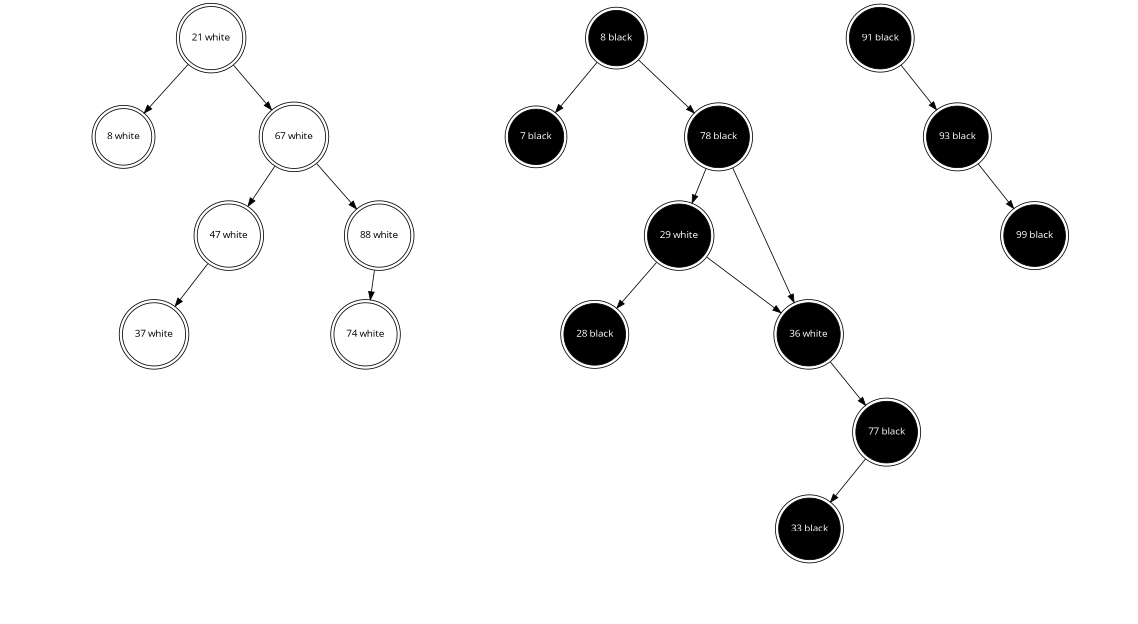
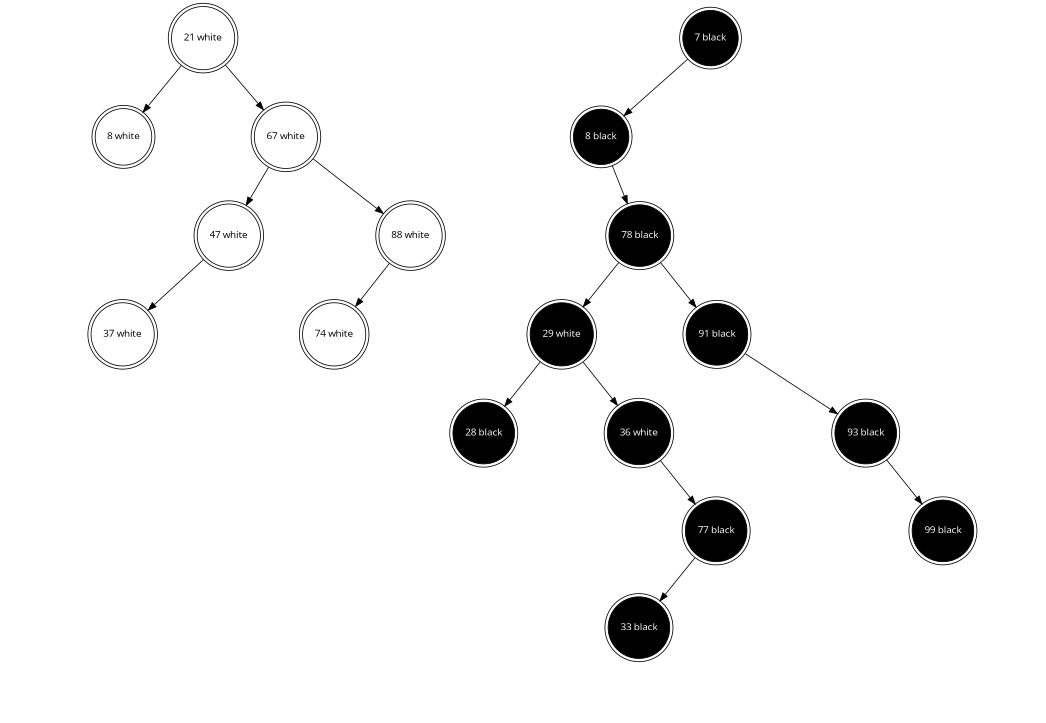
(579, 84) -> (659, 85)
(762, 231) -> (676, 282)
